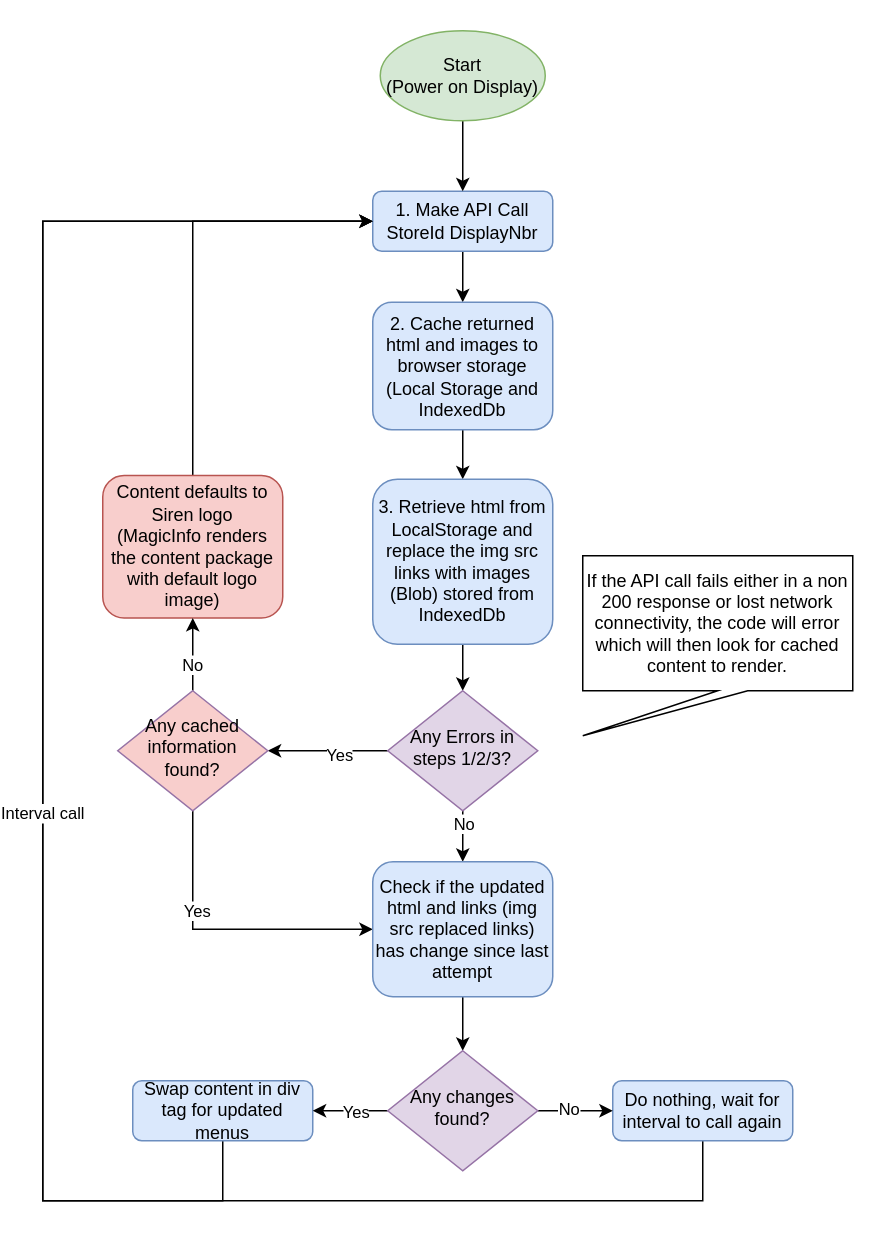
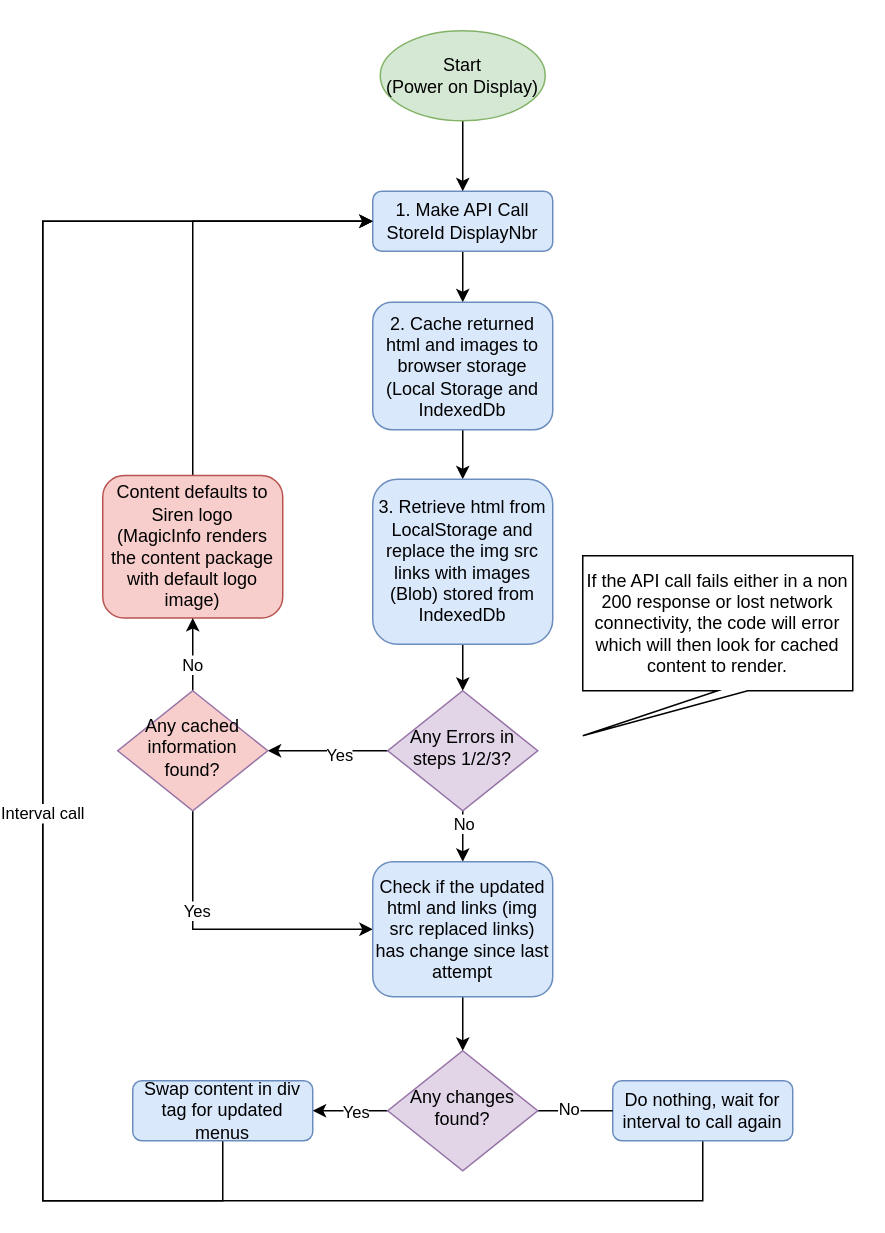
(601, 1111) -> (605, 1111)
